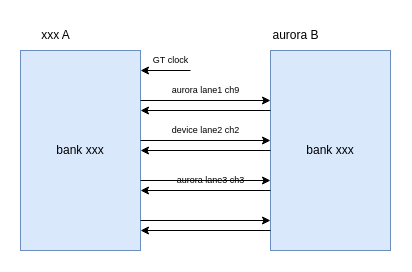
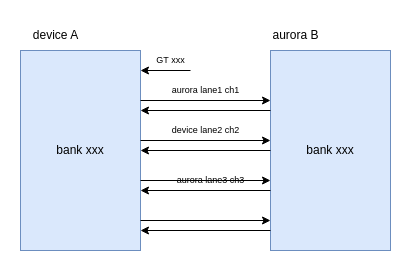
(56, 36) -> (56, 36)
(171, 61) -> (171, 61)
(206, 91) -> (206, 91)
